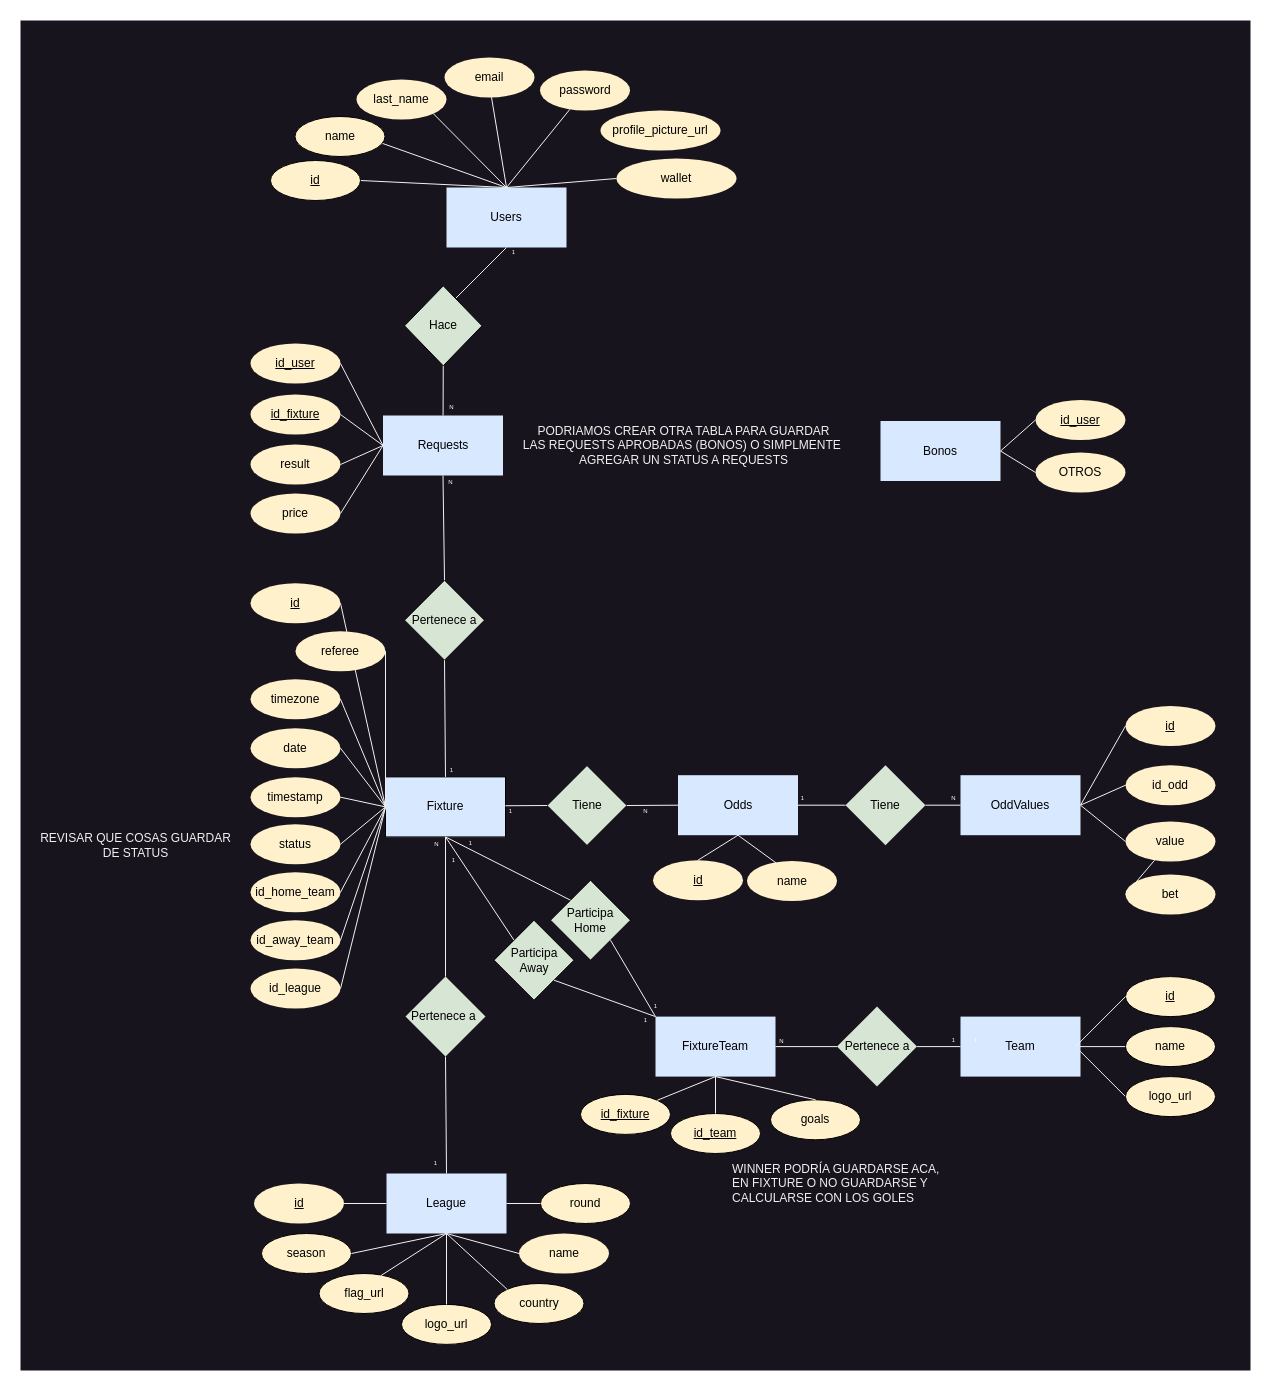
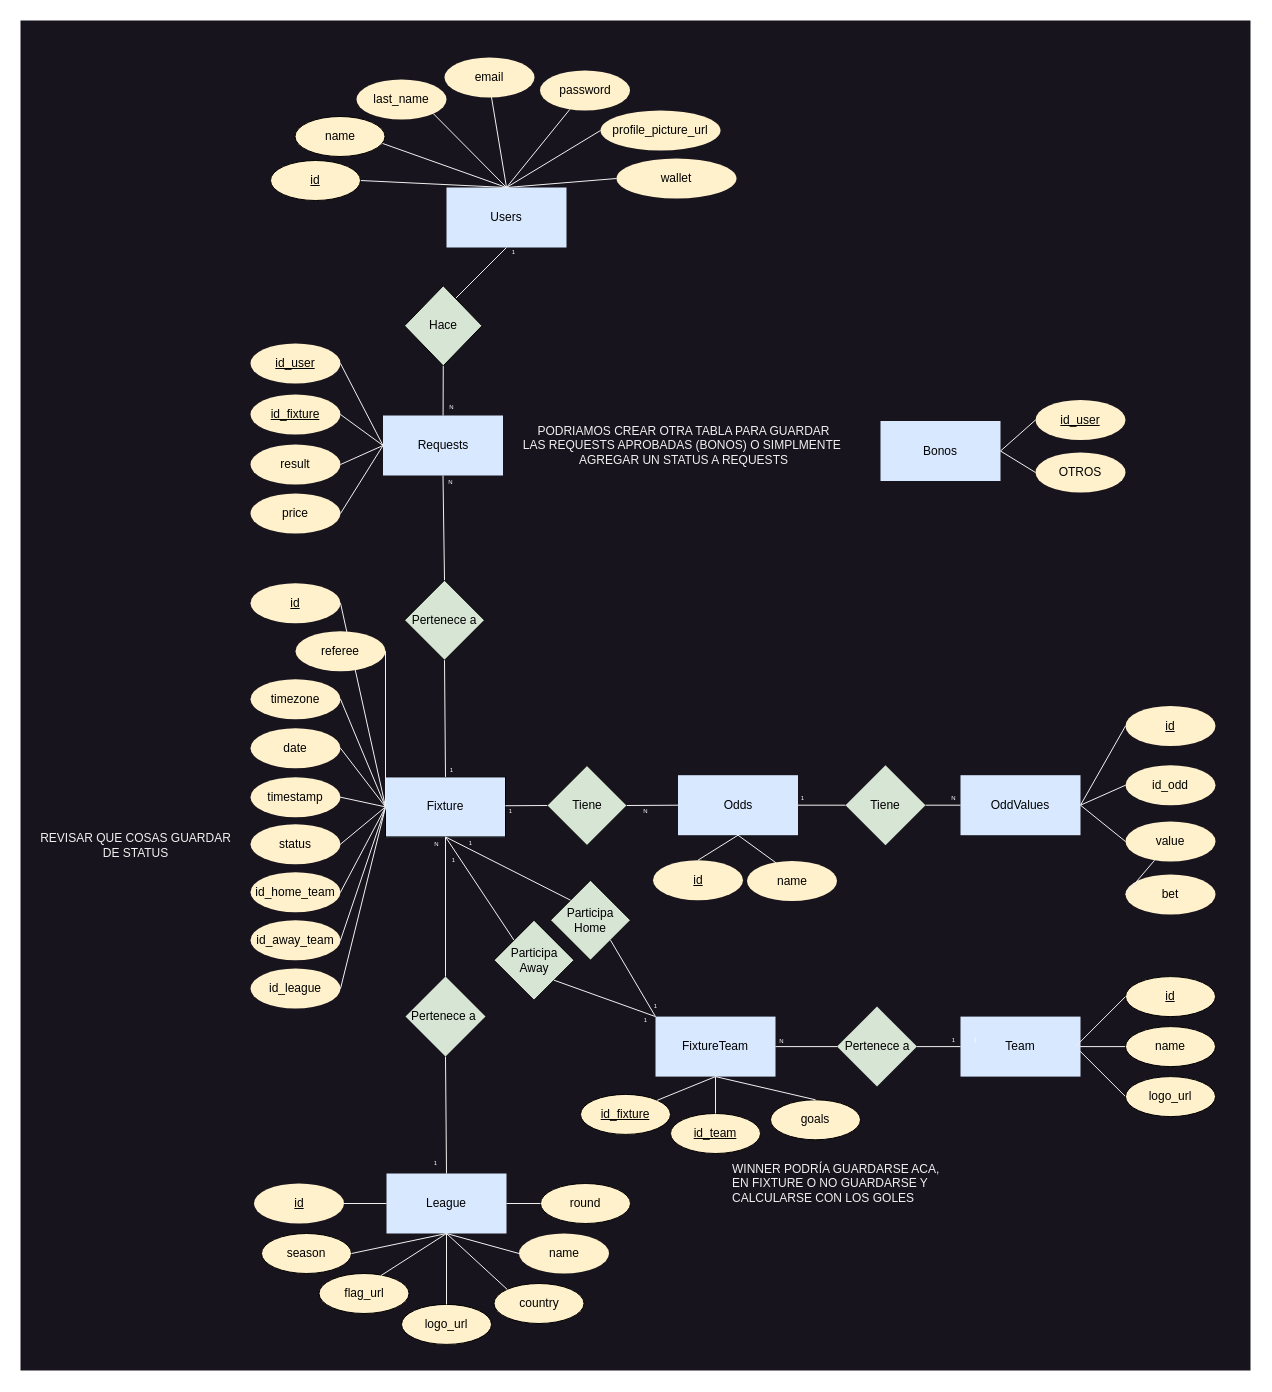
none -> (556, 158)
